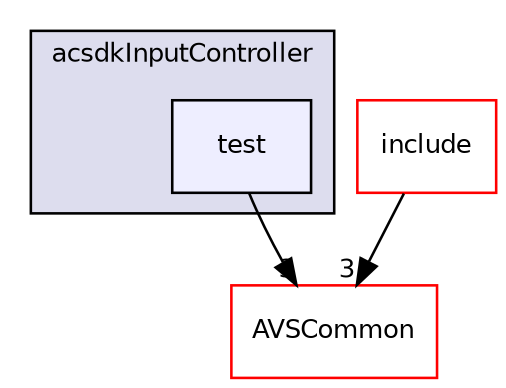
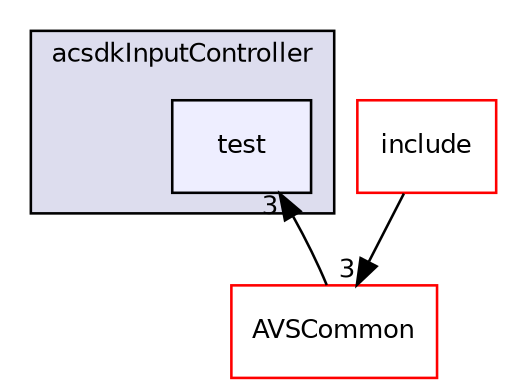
(266, 230) -> (311, 250)
